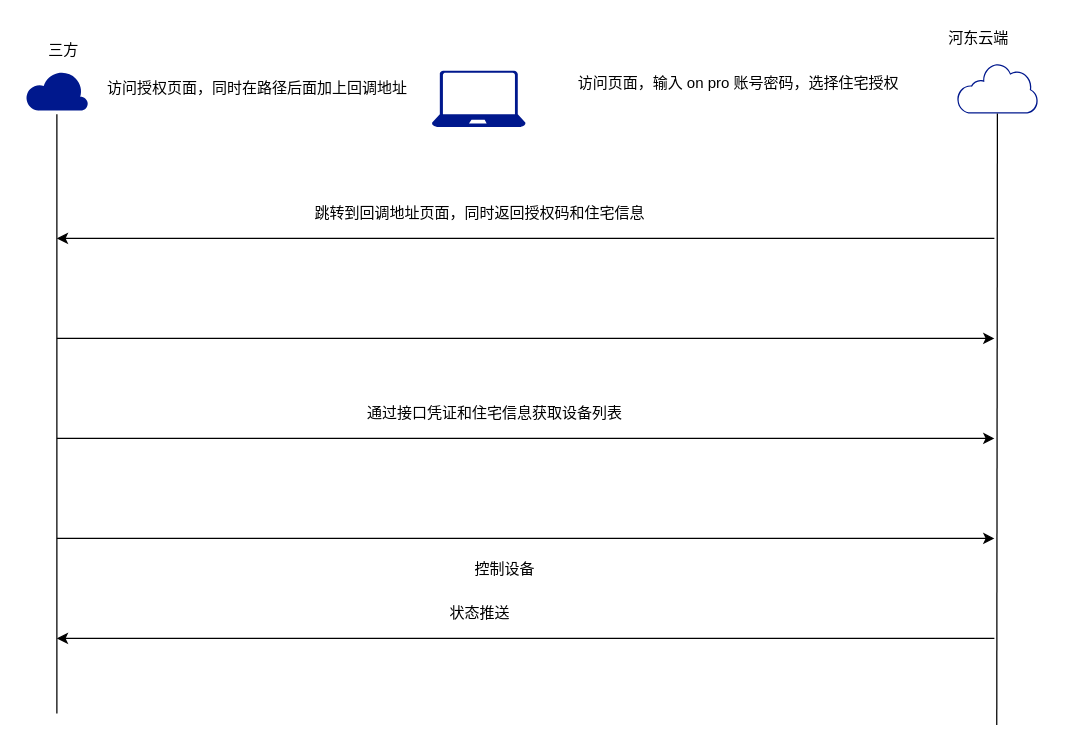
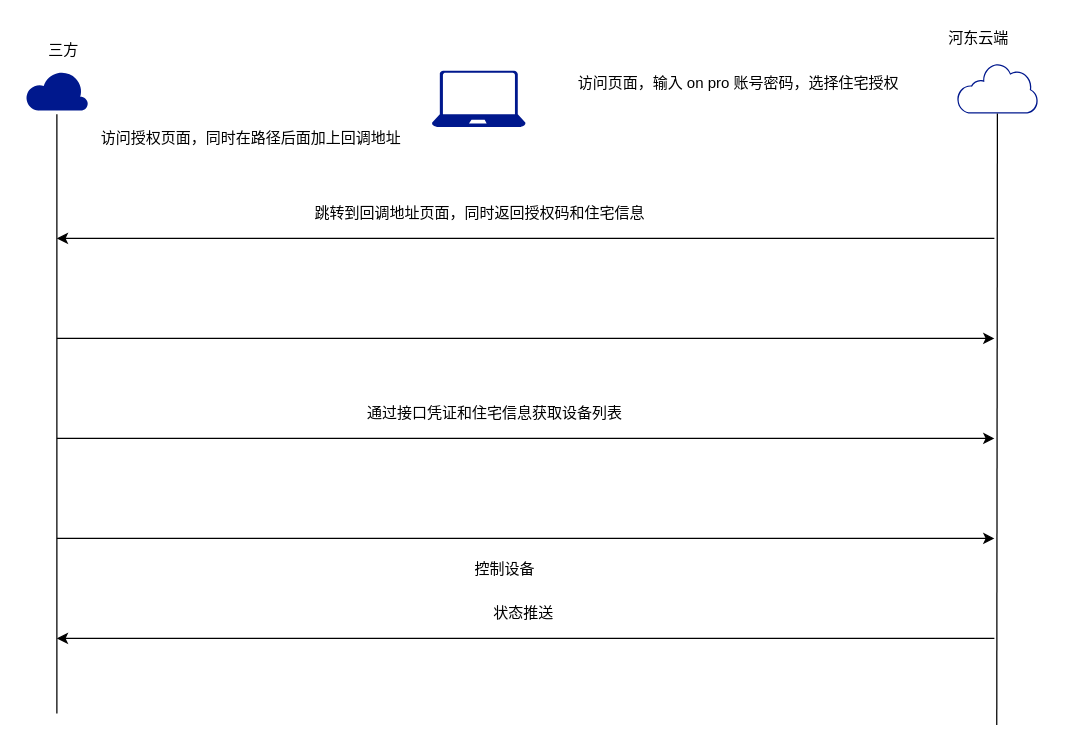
(257, 88) -> (251, 138)
(479, 613) -> (523, 613)
